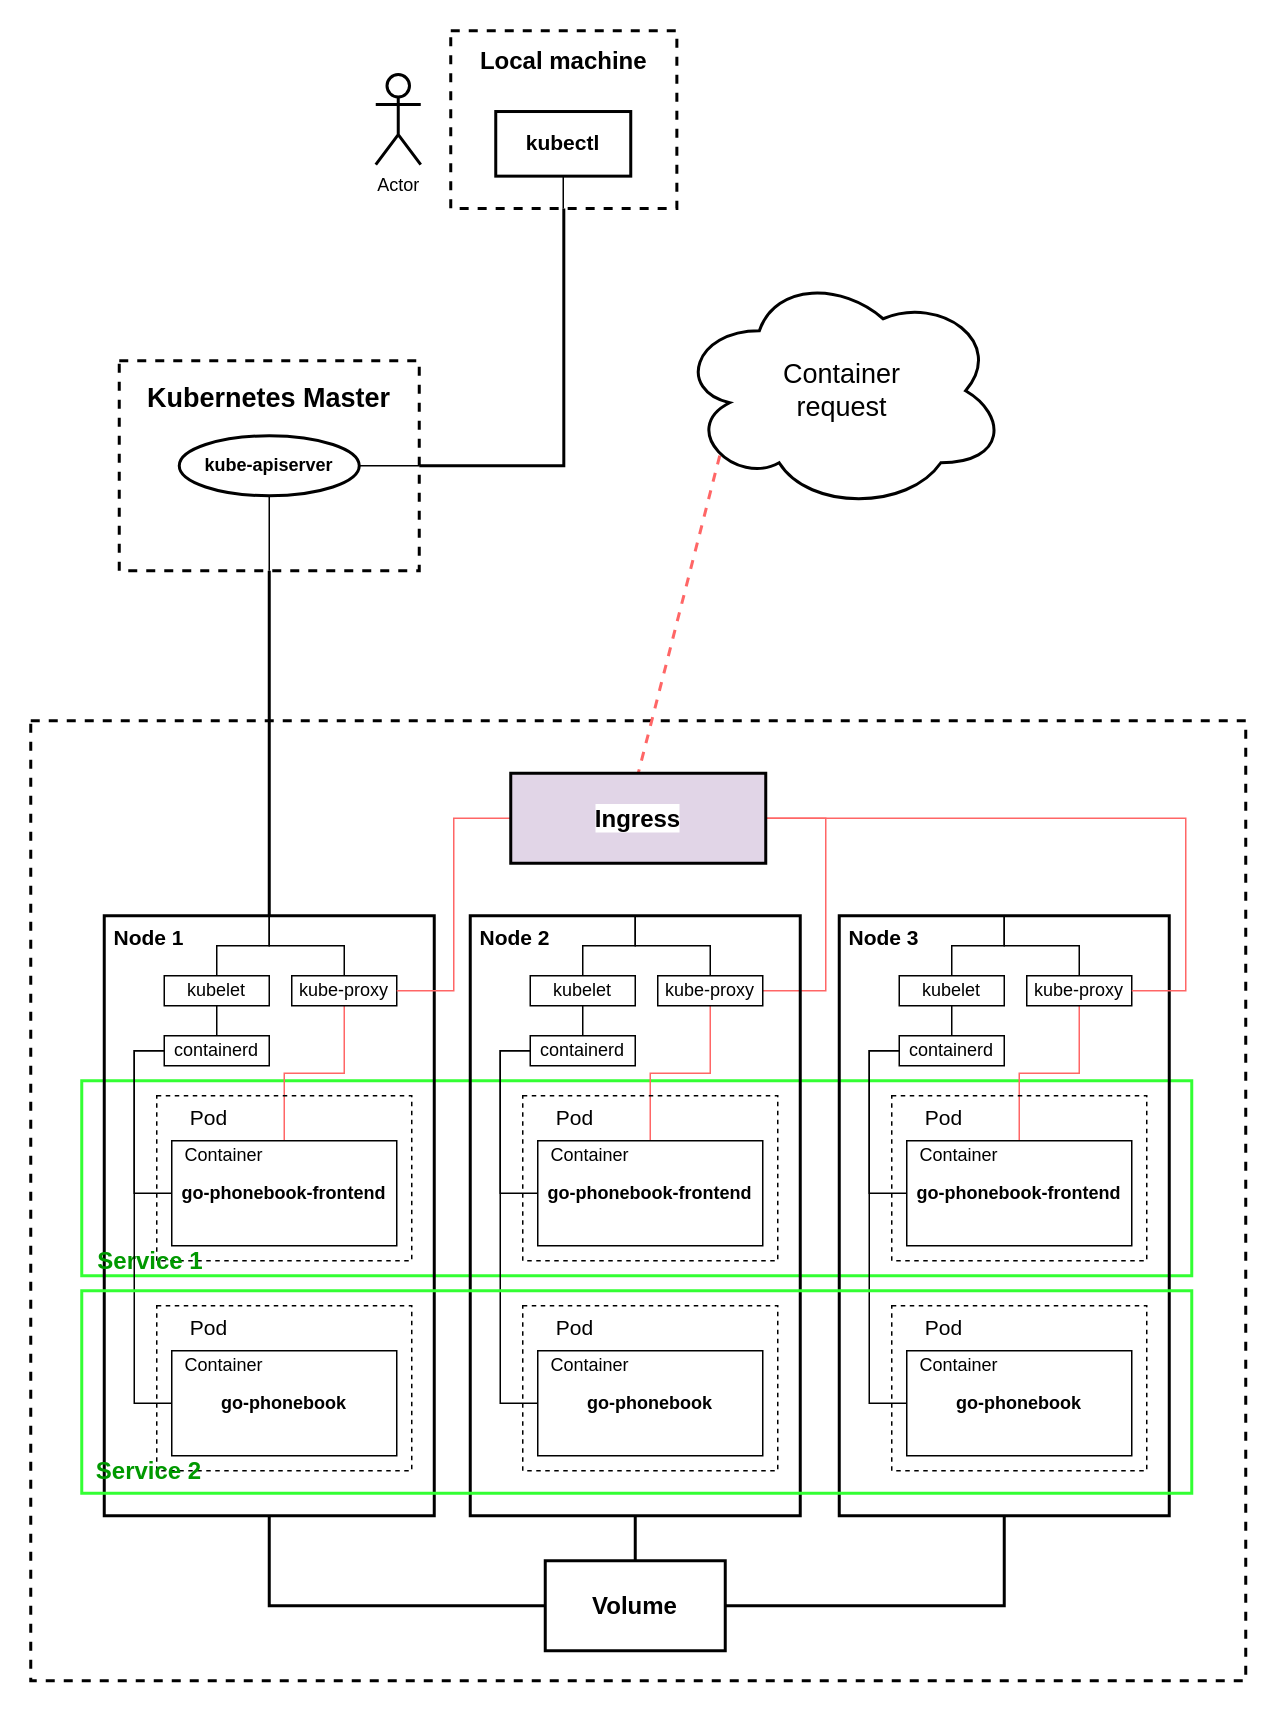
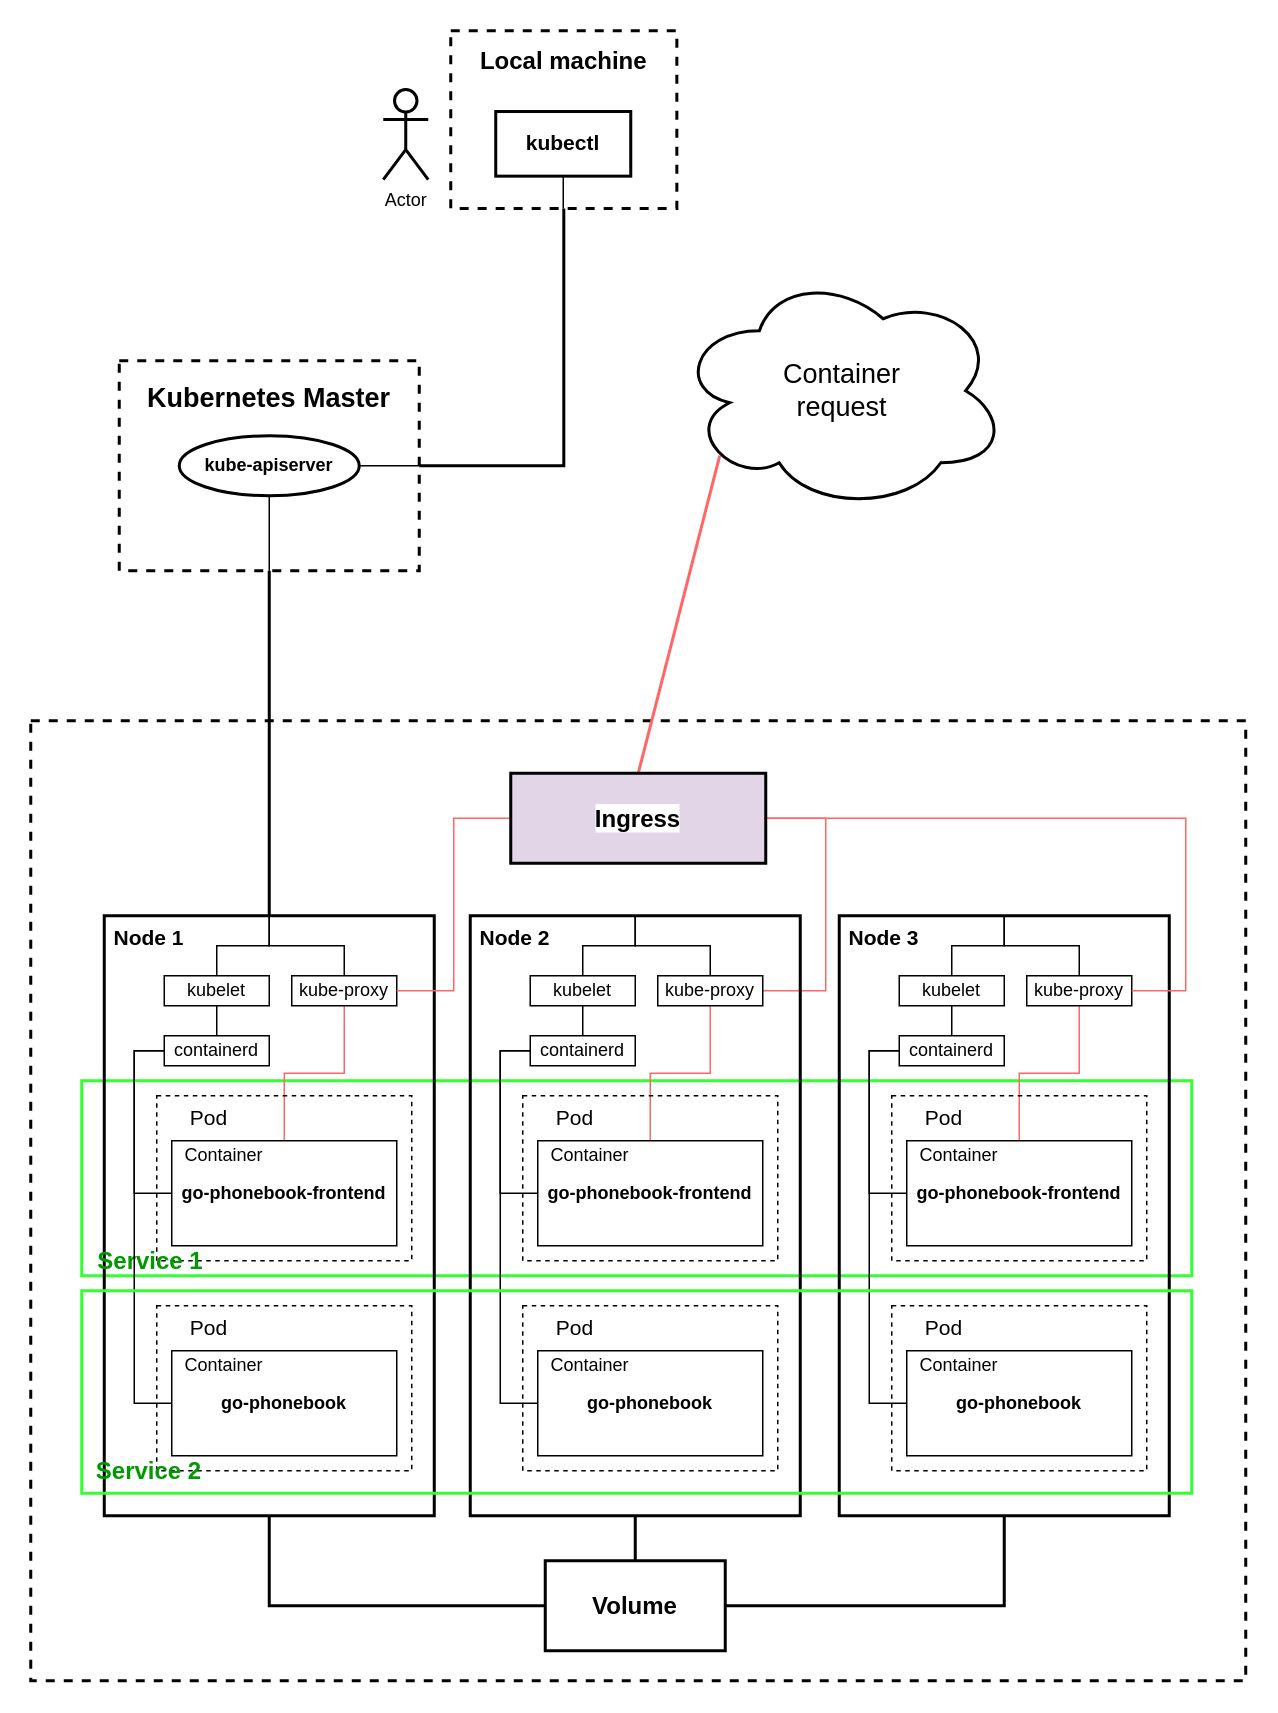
(398, 120) -> (406, 135)
(678, 619) -> (678, 619)
